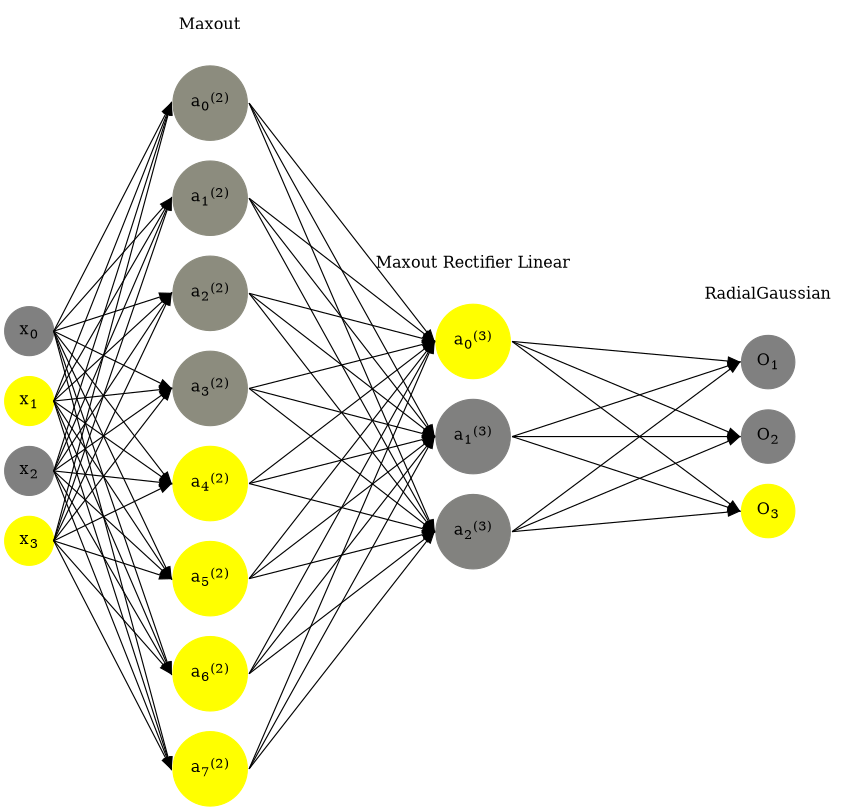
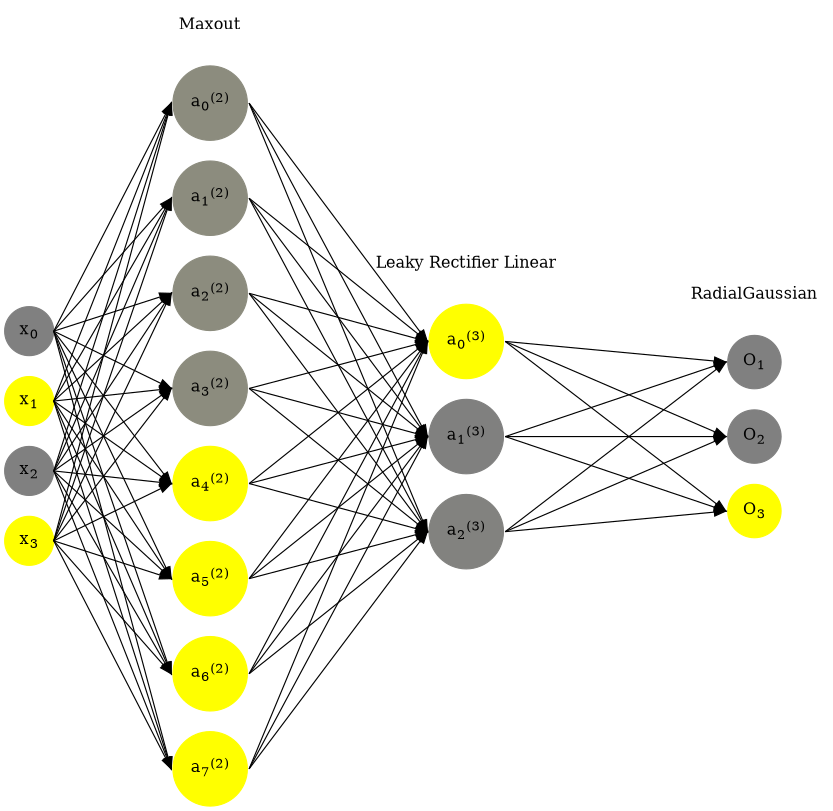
(473, 264) -> (466, 264)
